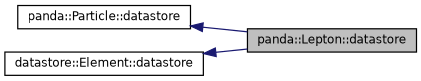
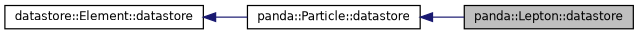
(232, 51) -> (232, 17)
